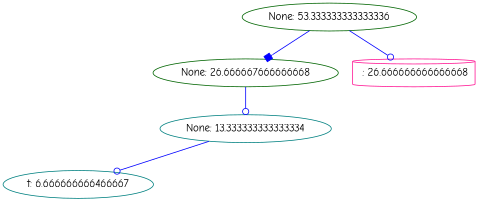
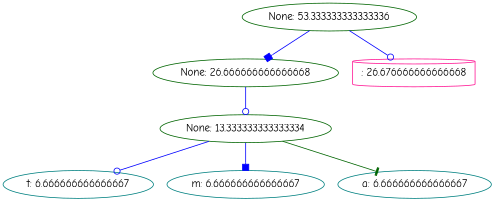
(246, 73) -> (246, 73)
(414, 73) -> (414, 73)
(246, 129) -> (246, 129)
(78, 184) -> (78, 184)
none -> (246, 184)
none -> (415, 184)
